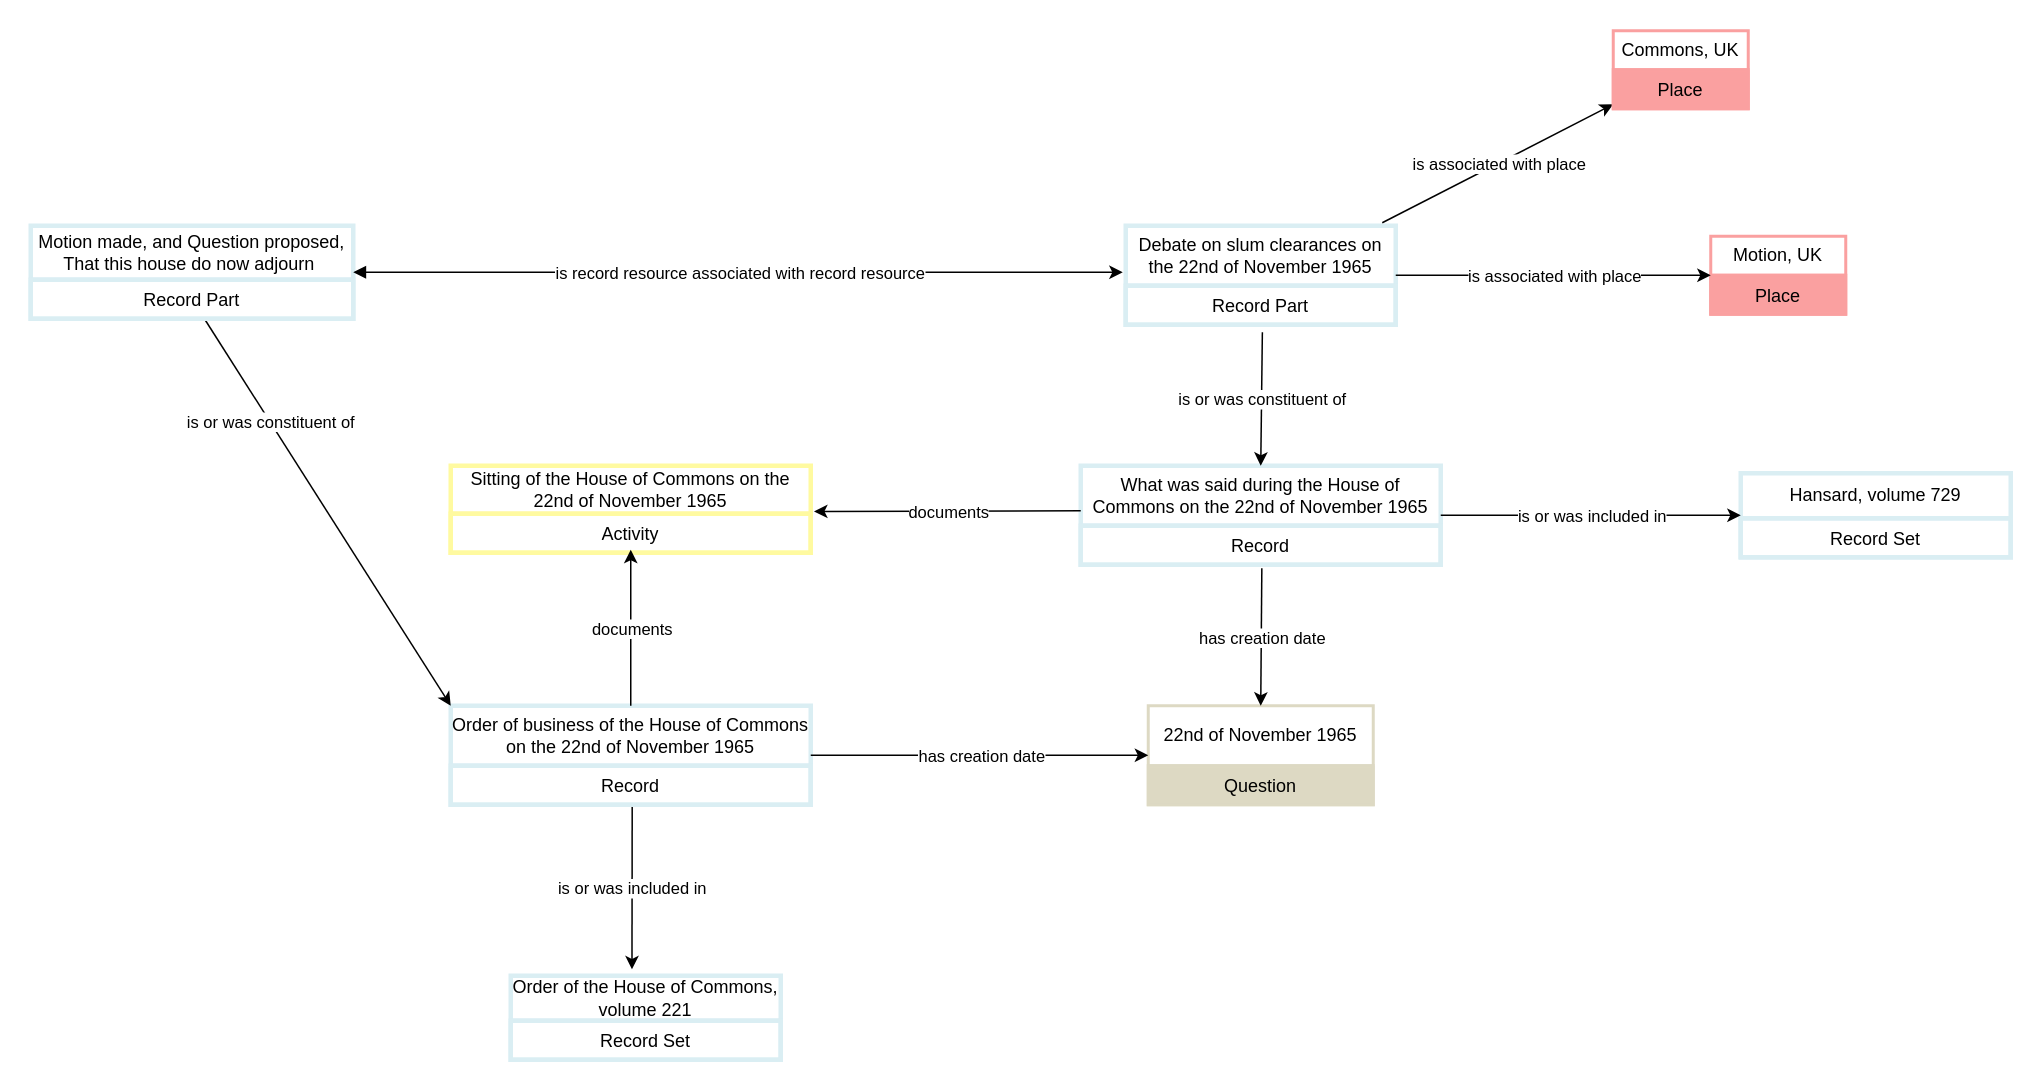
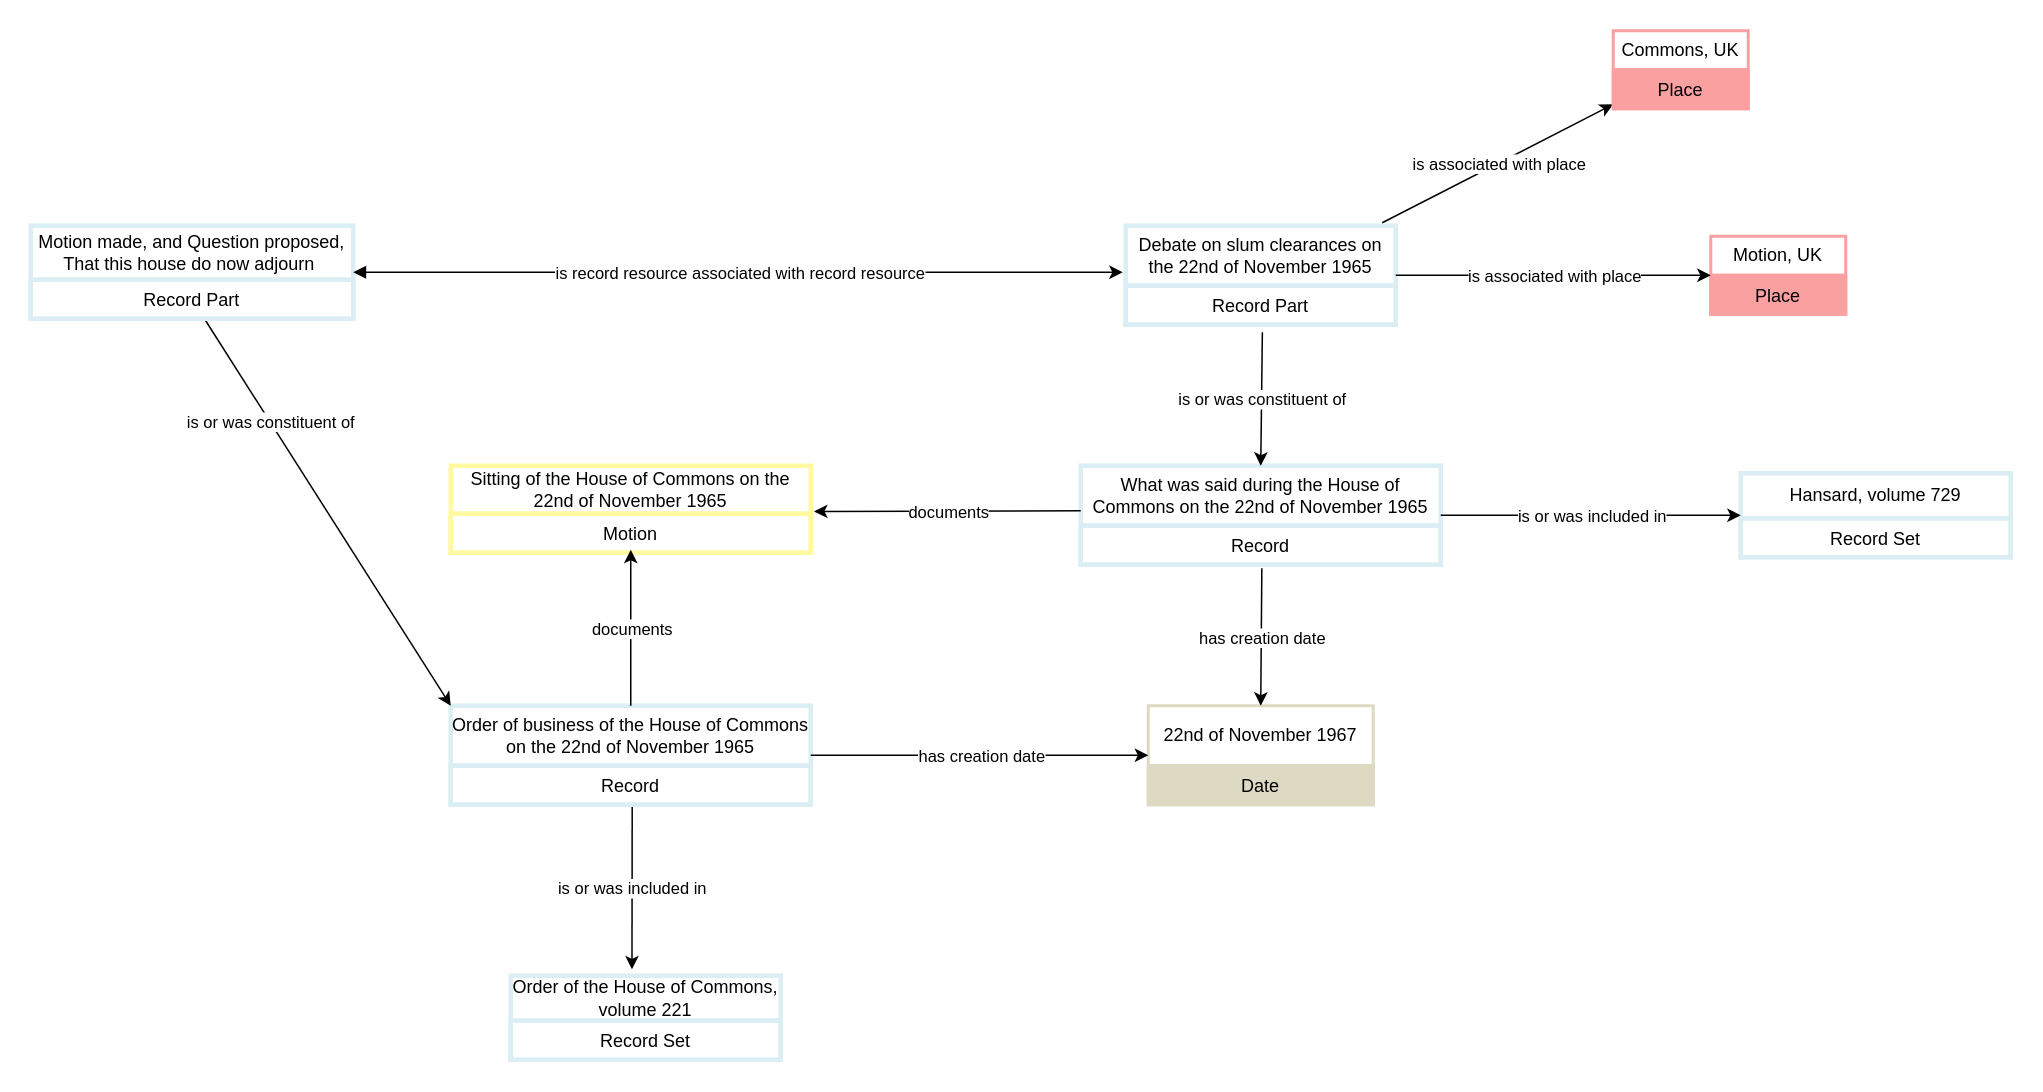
(631, 535) -> (631, 535)
(1261, 736) -> (1261, 736)
(1261, 787) -> (1261, 787)
